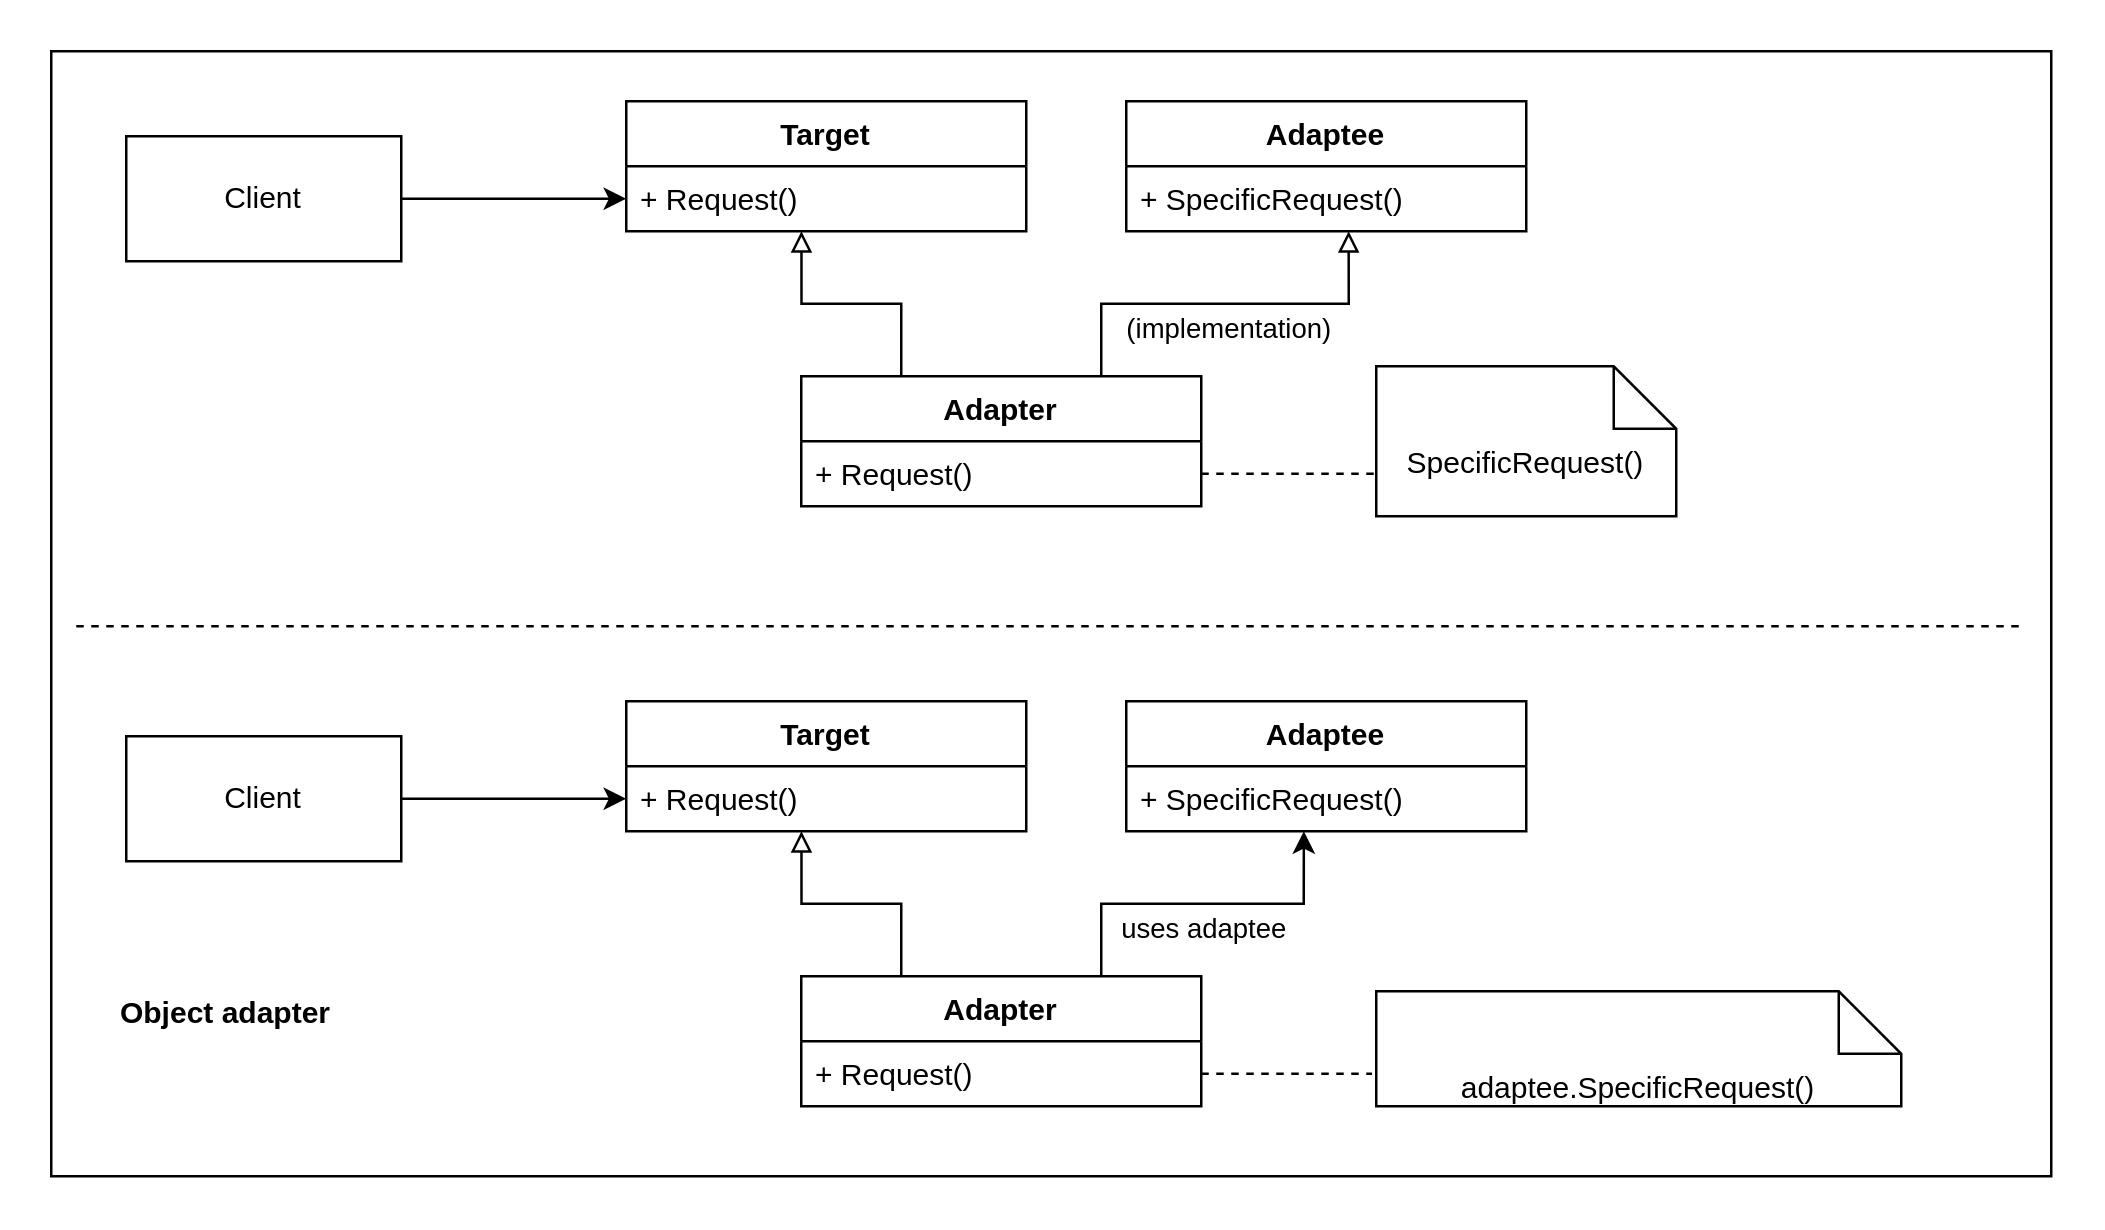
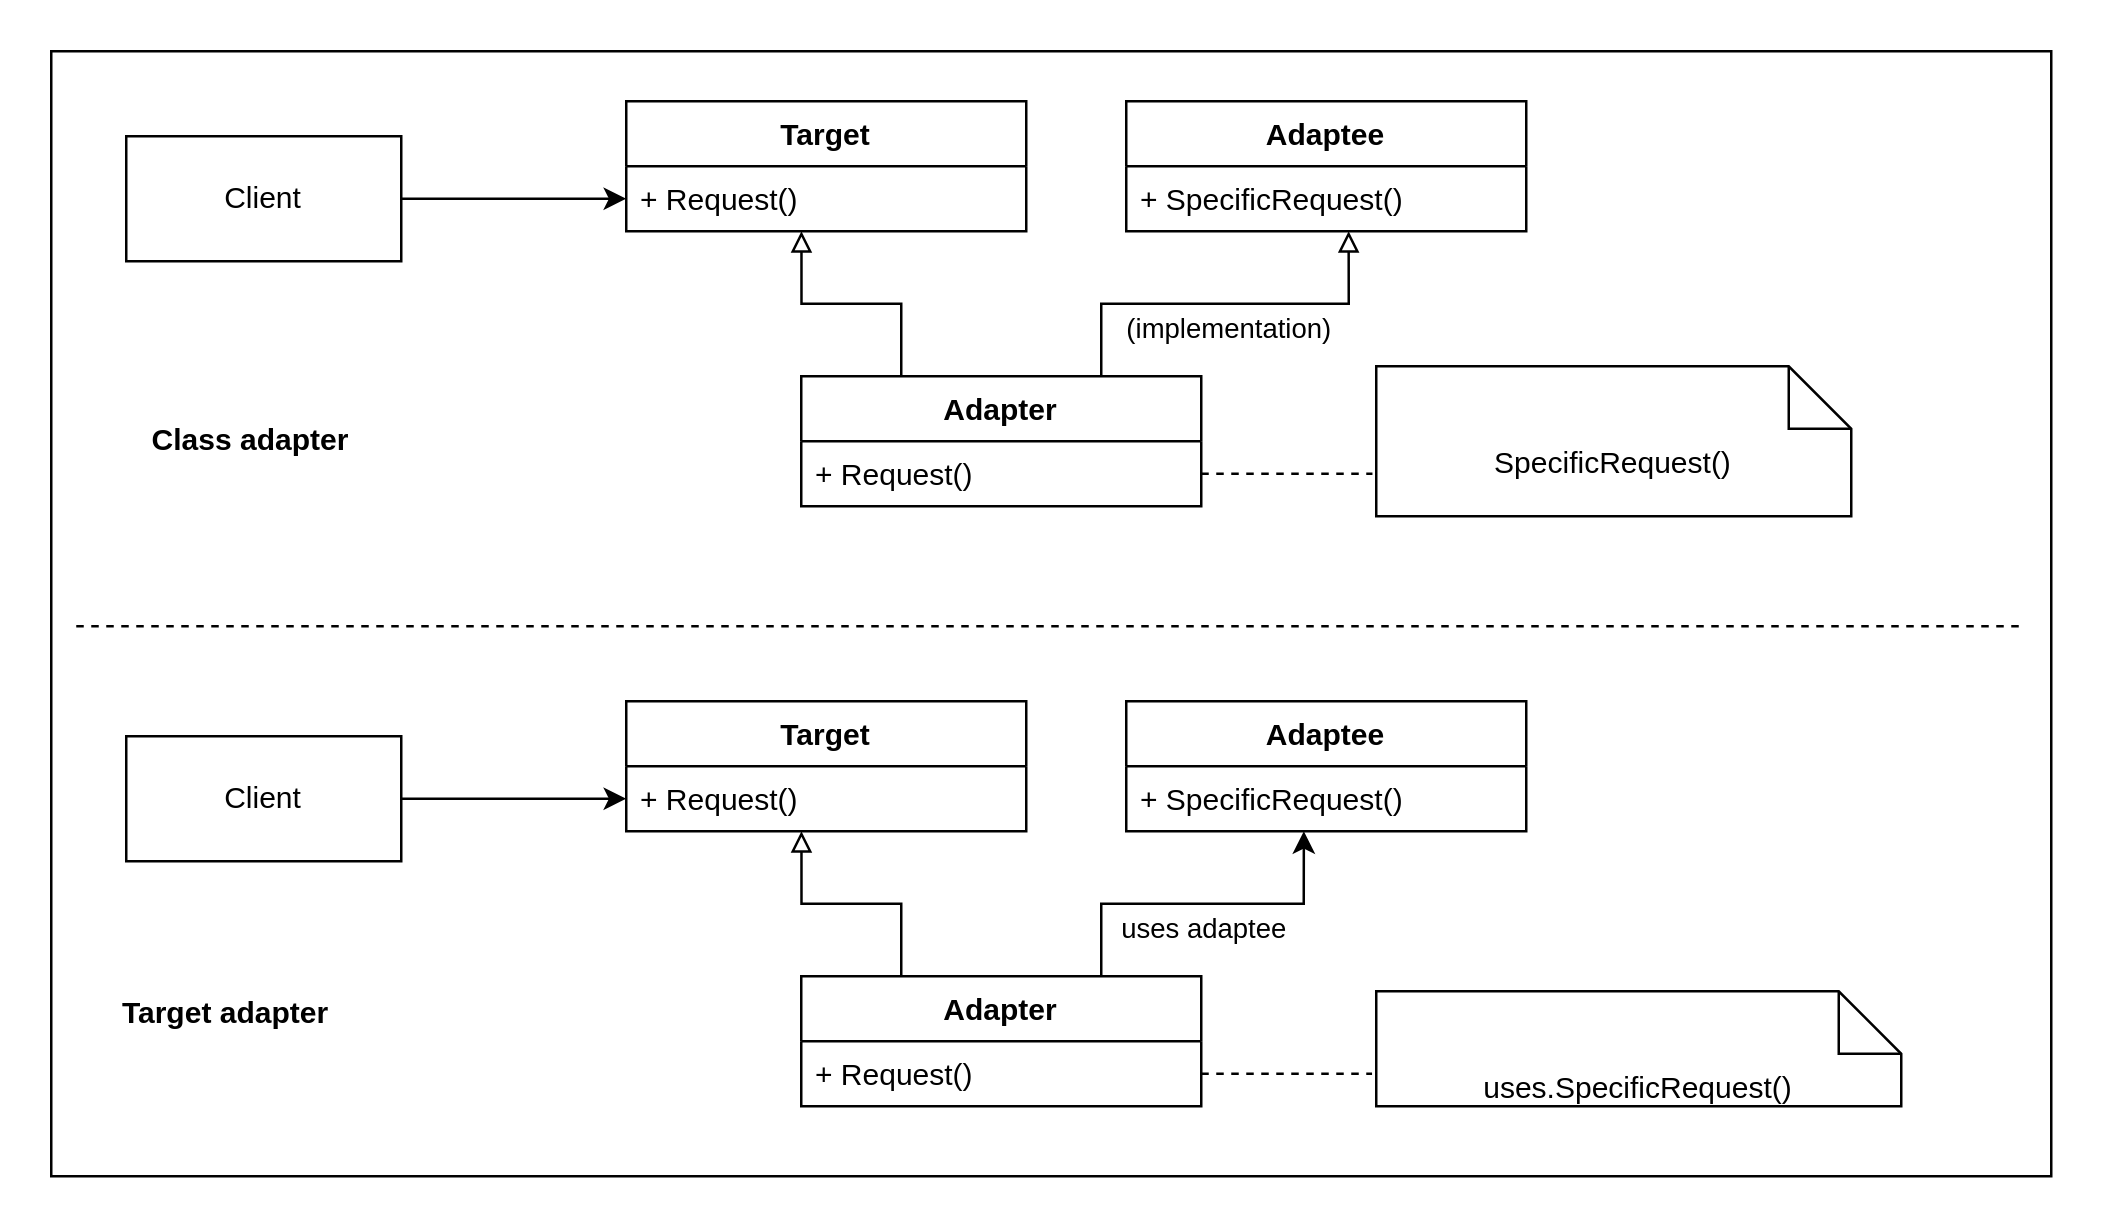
none -> (251, 441)
(1526, 441) -> (1614, 441)
(226, 1014) -> (226, 1014)
(1639, 1089) -> (1639, 1089)
